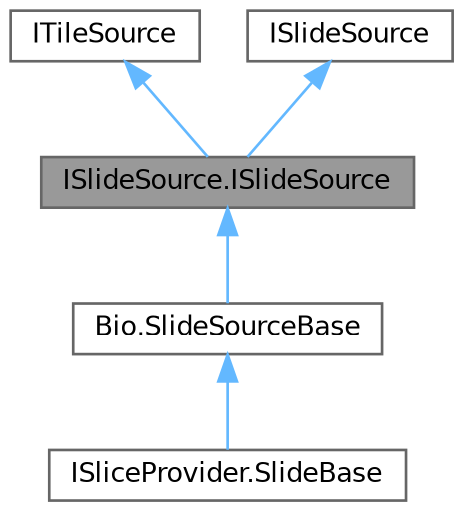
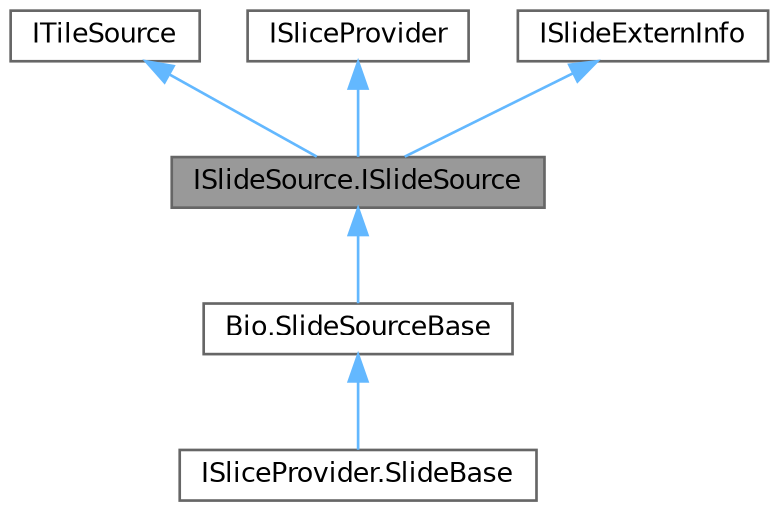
(350, 36) -> (358, 36)
none -> (643, 36)
